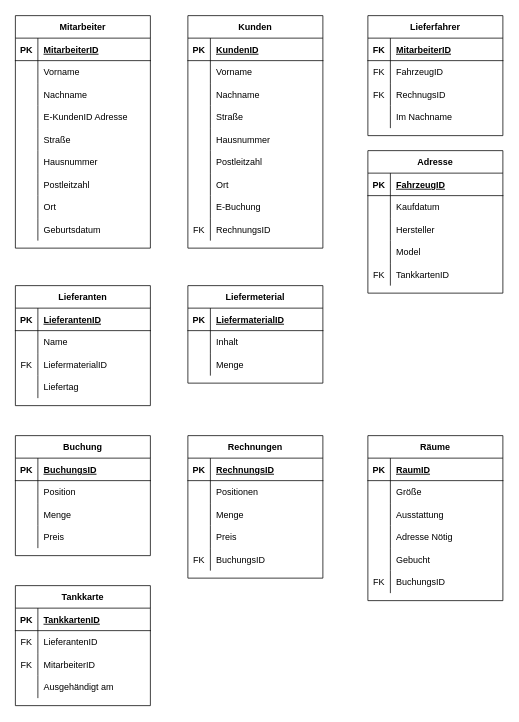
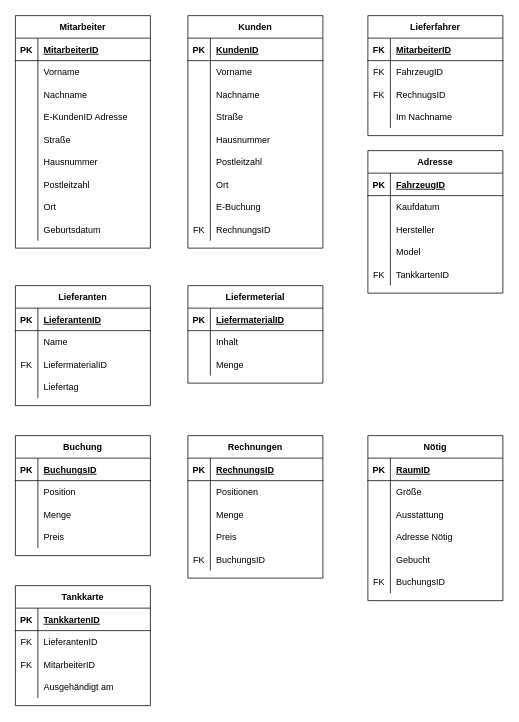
(435, 447) -> (435, 447)
